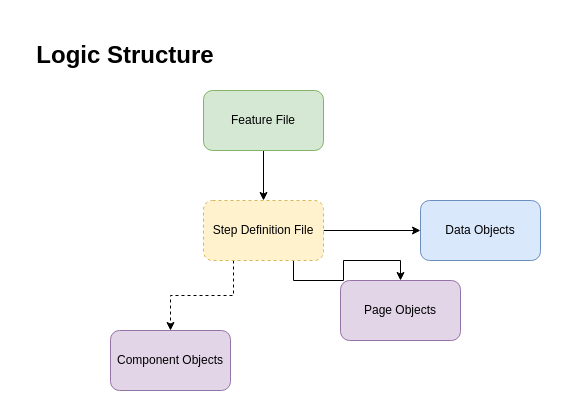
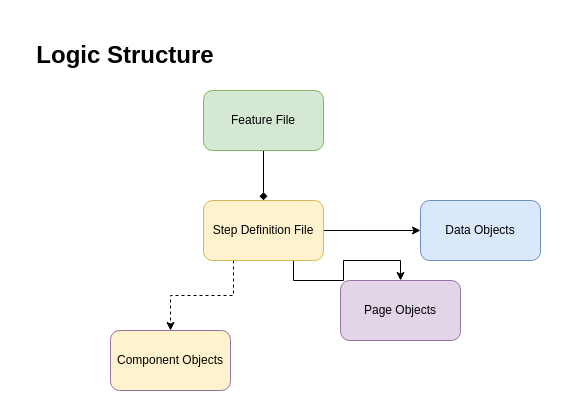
(264, 192) -> (264, 191)
(264, 231) -> (264, 231)
(171, 361) -> (171, 361)
